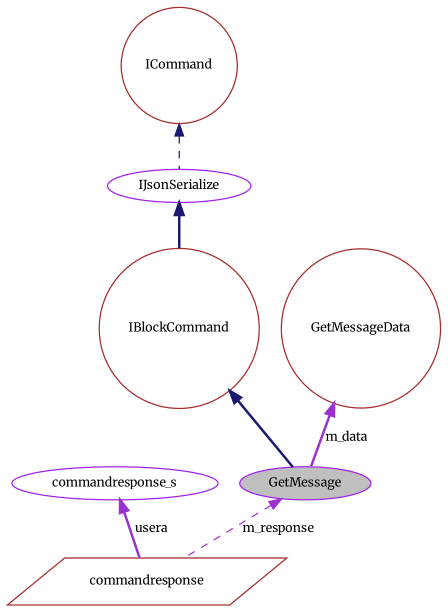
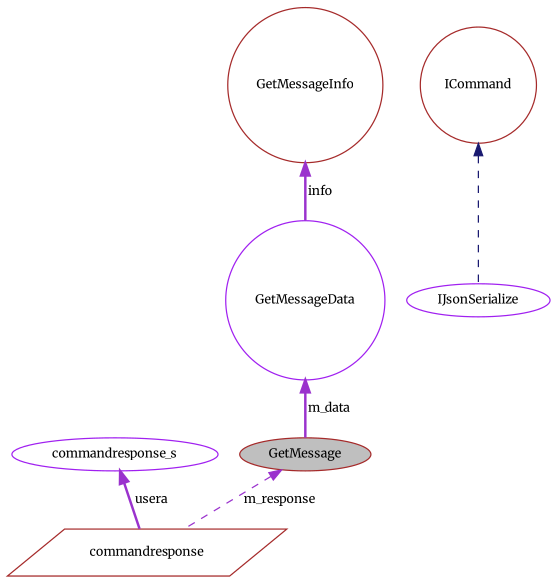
none -> (305, 85)
(179, 328) -> none
(361, 328) -> (305, 300)
(305, 483) -> (305, 454)
